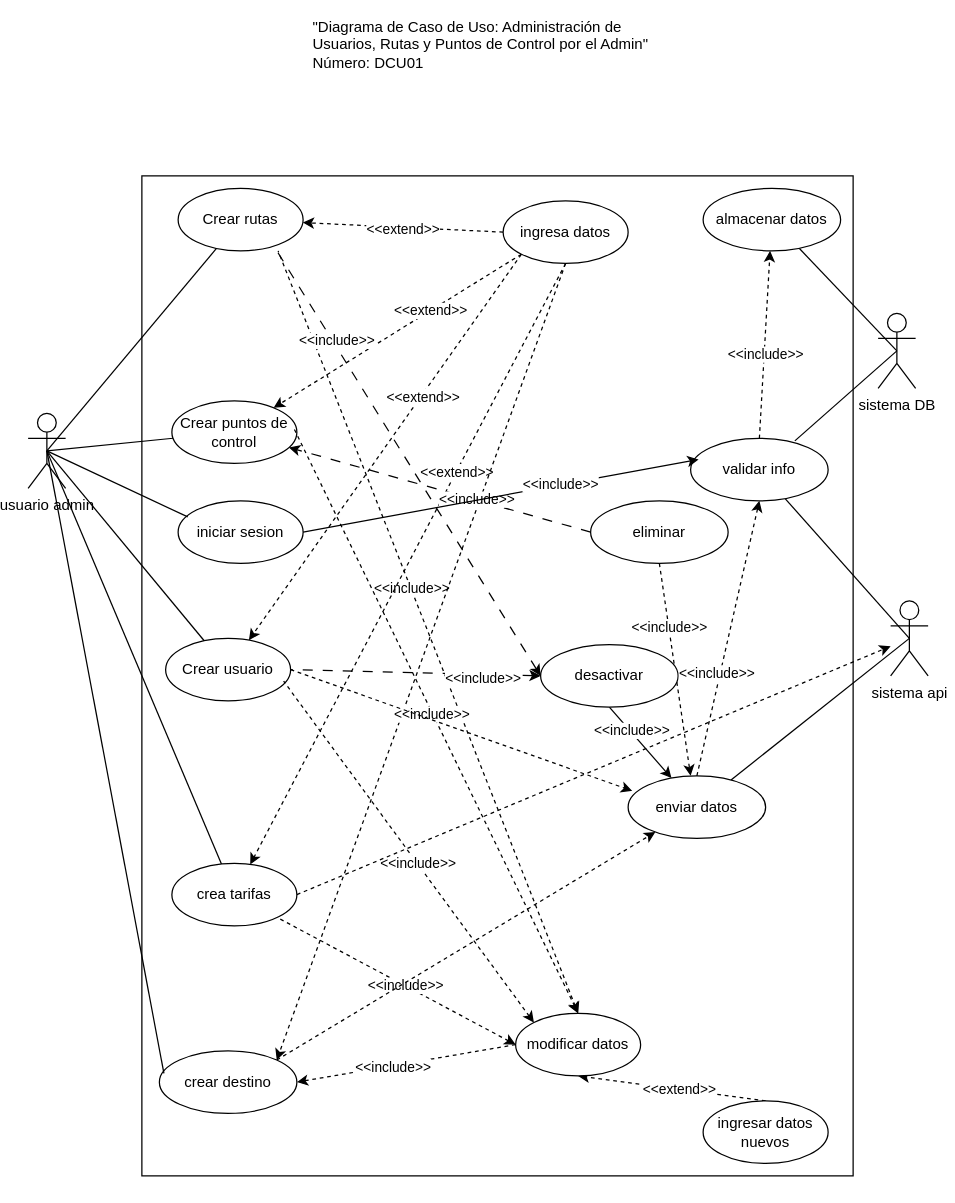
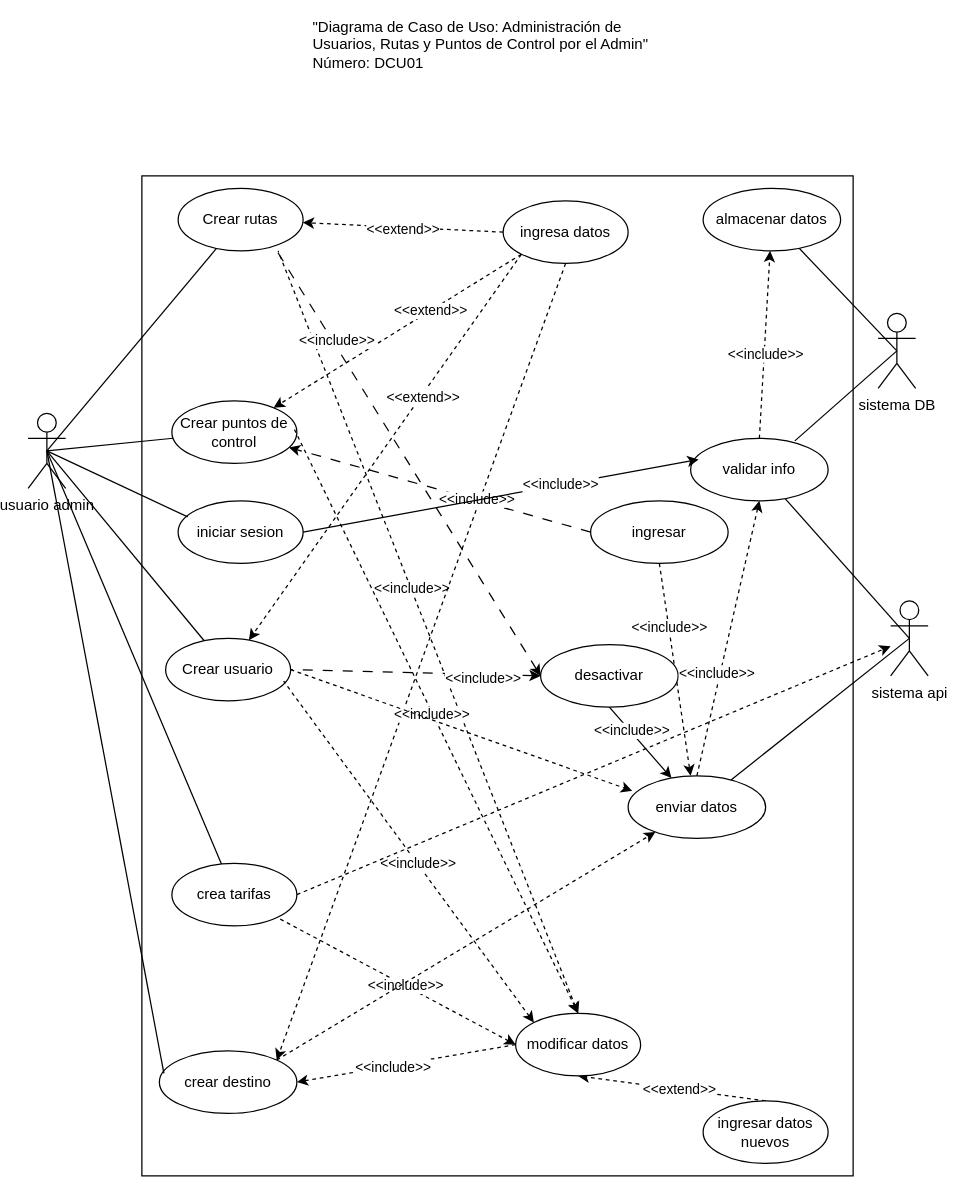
(659, 532) -> (659, 532)
(345, 684) -> none
